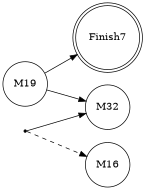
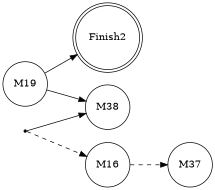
(108, 38) -> (108, 38)
(108, 107) -> (108, 107)
none -> (190, 165)
